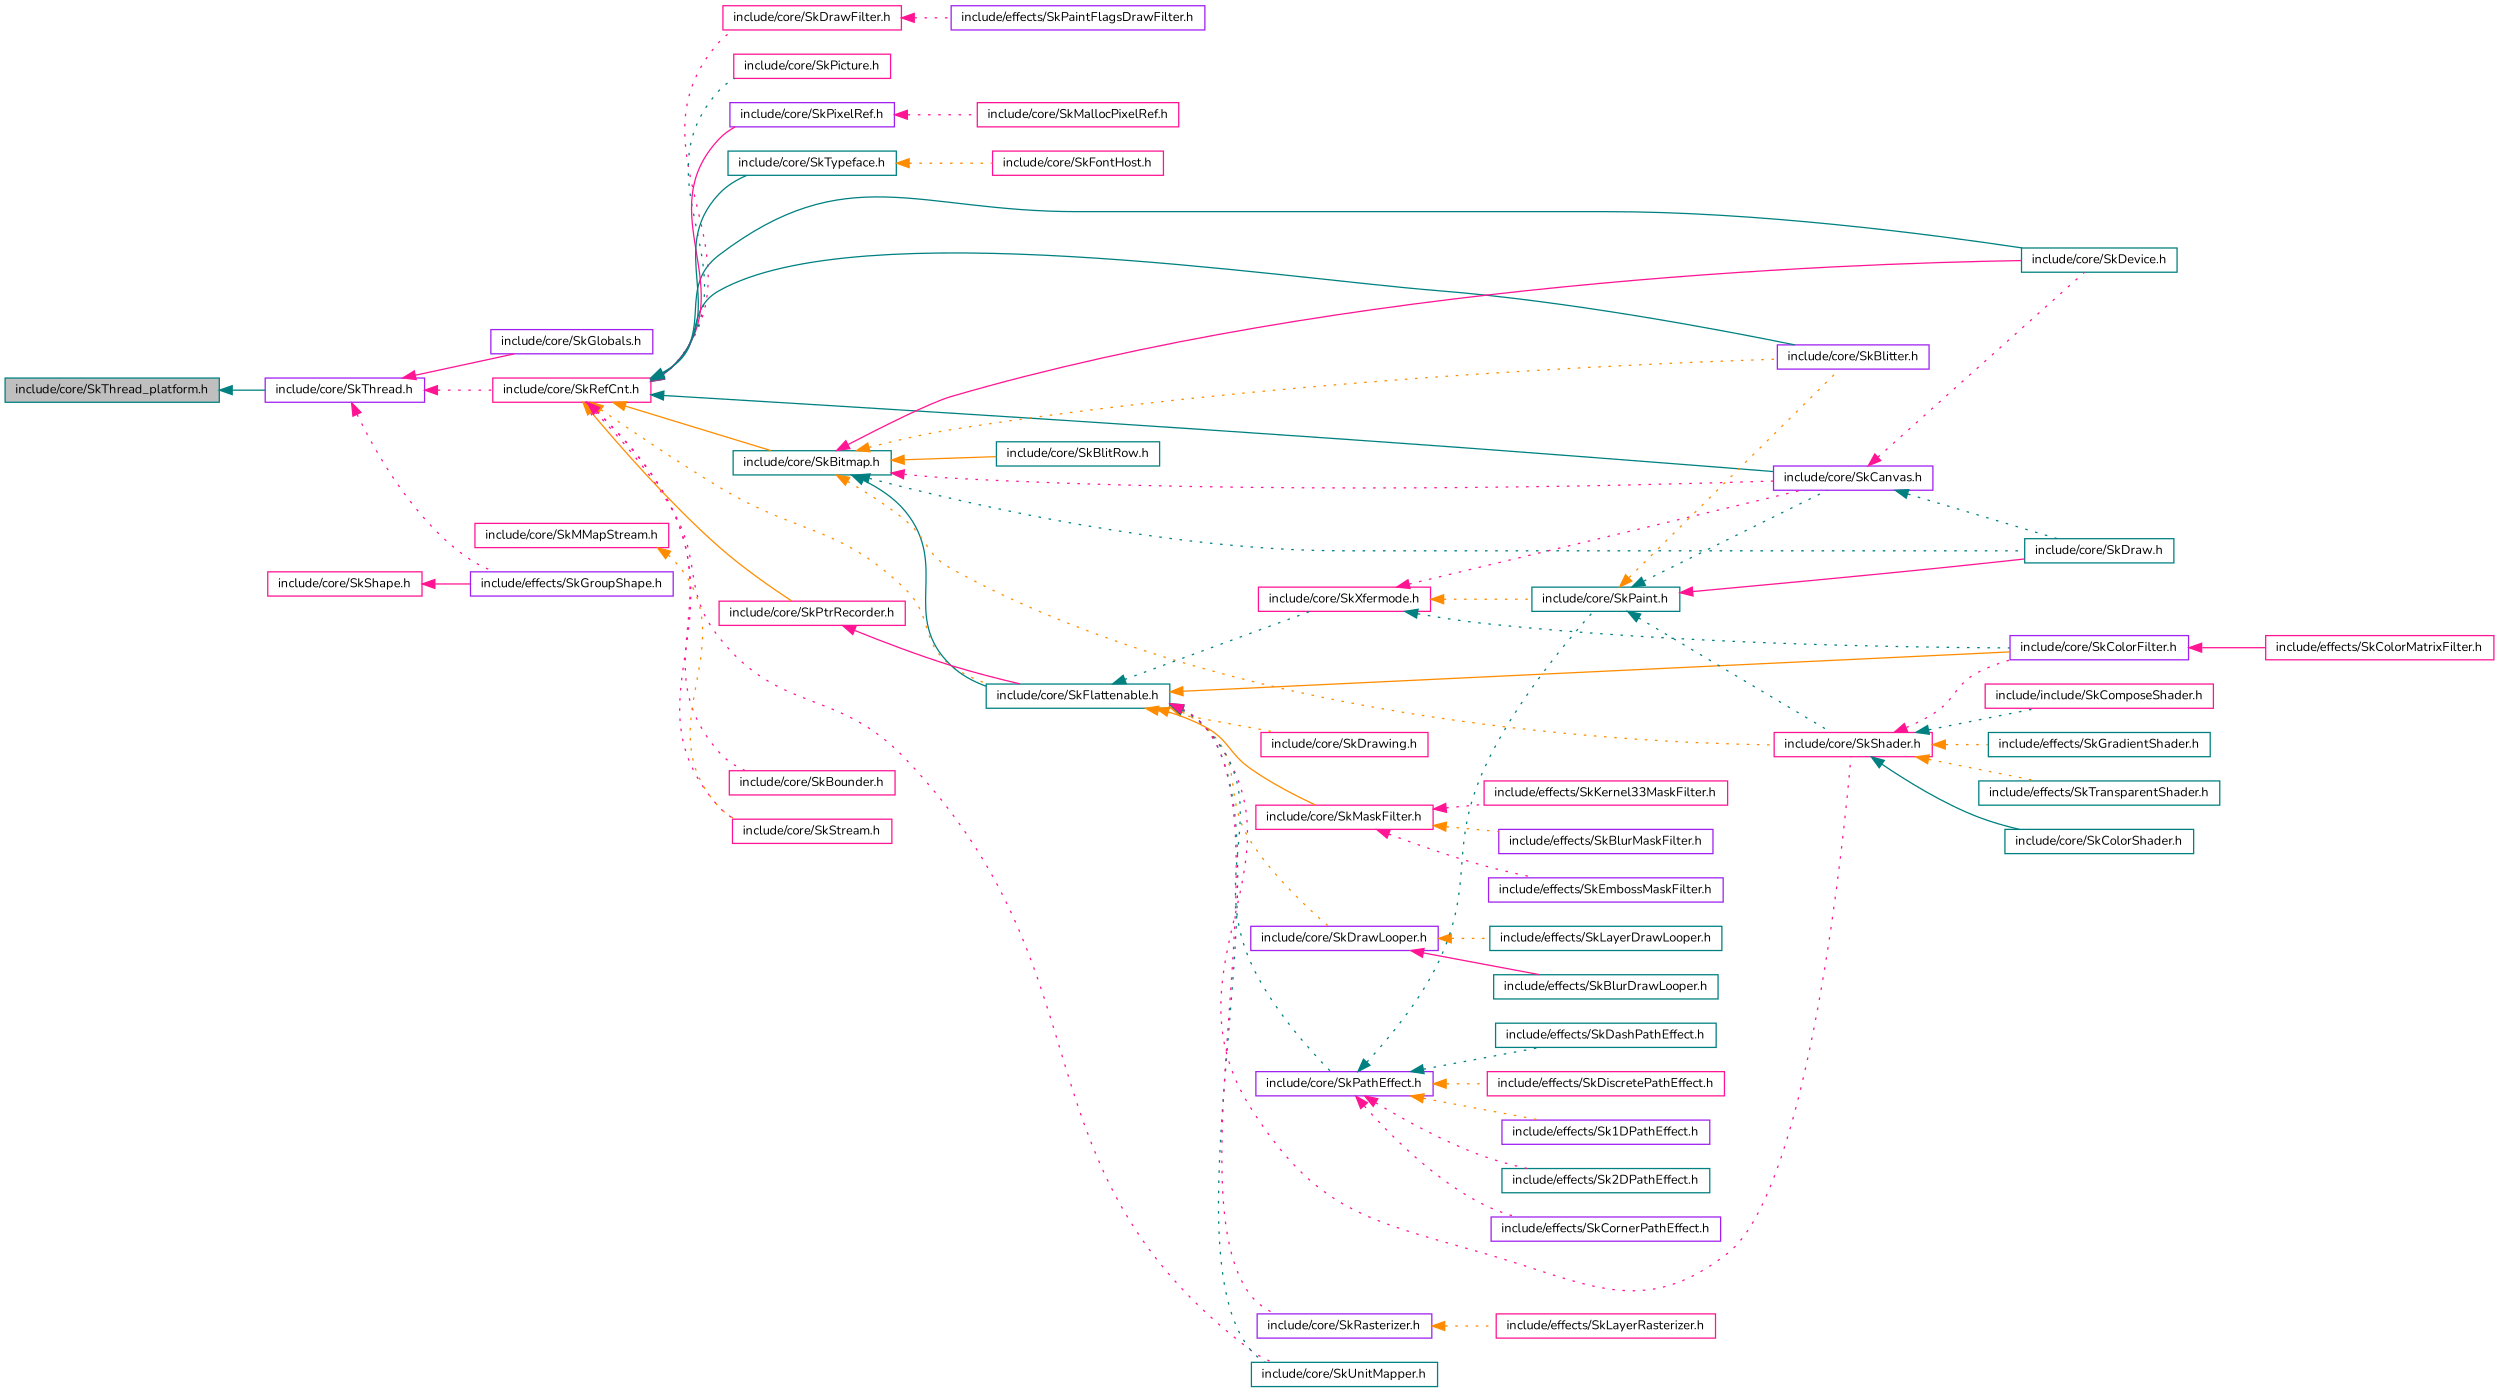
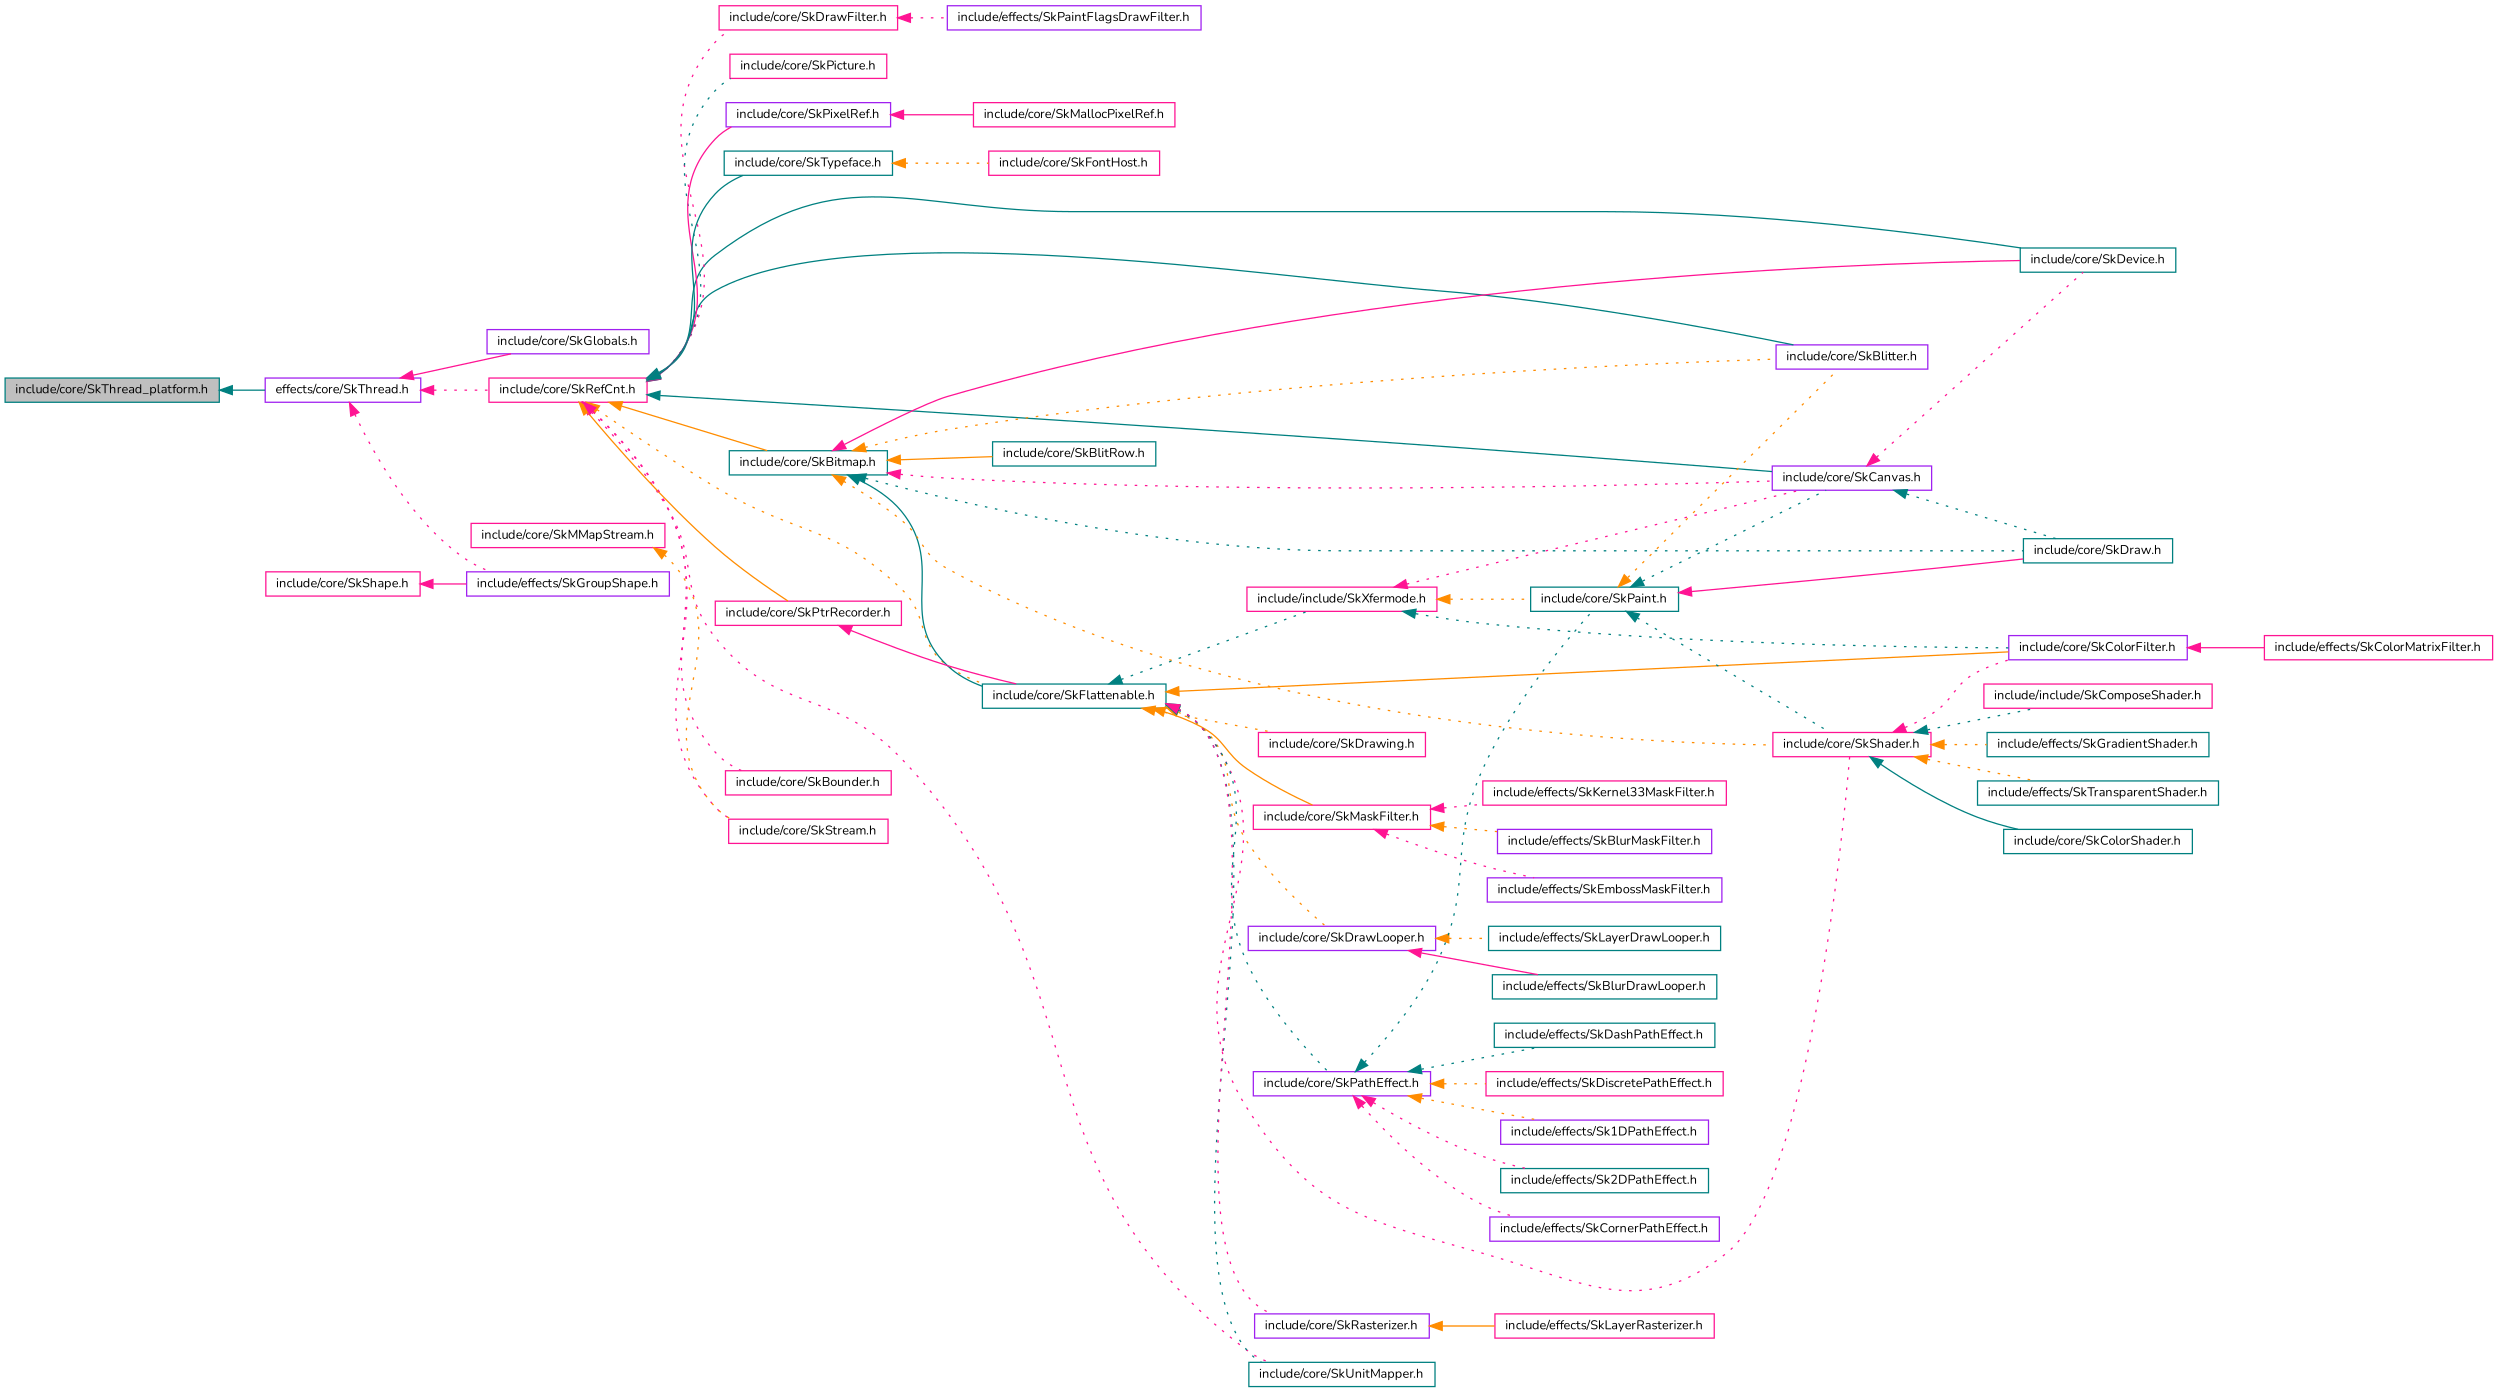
(942, 115) -> (938, 115)
(345, 390) -> (343, 390)
(1344, 599) -> (1342, 599)
(1470, 1326) -> (1468, 1326)
